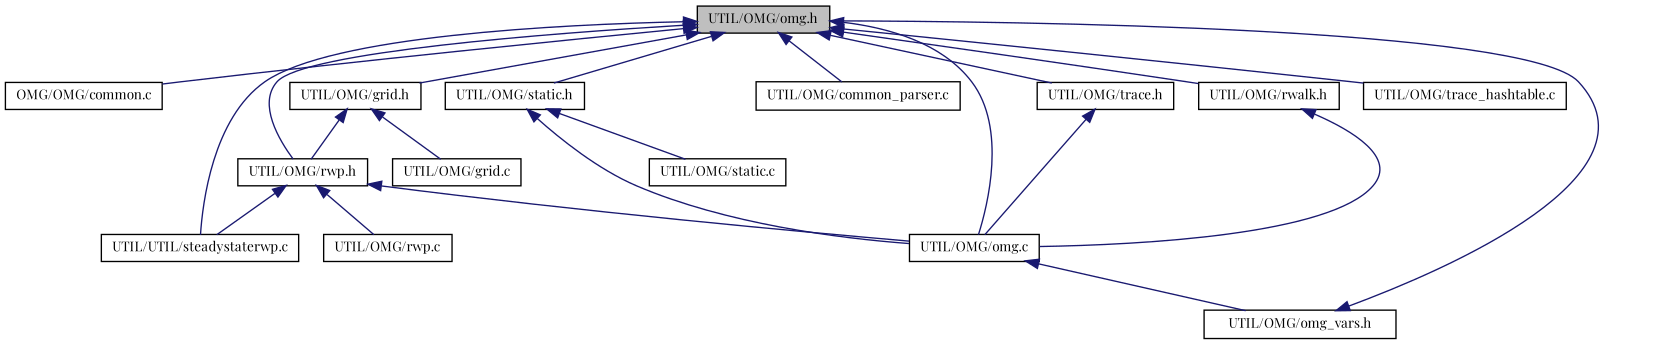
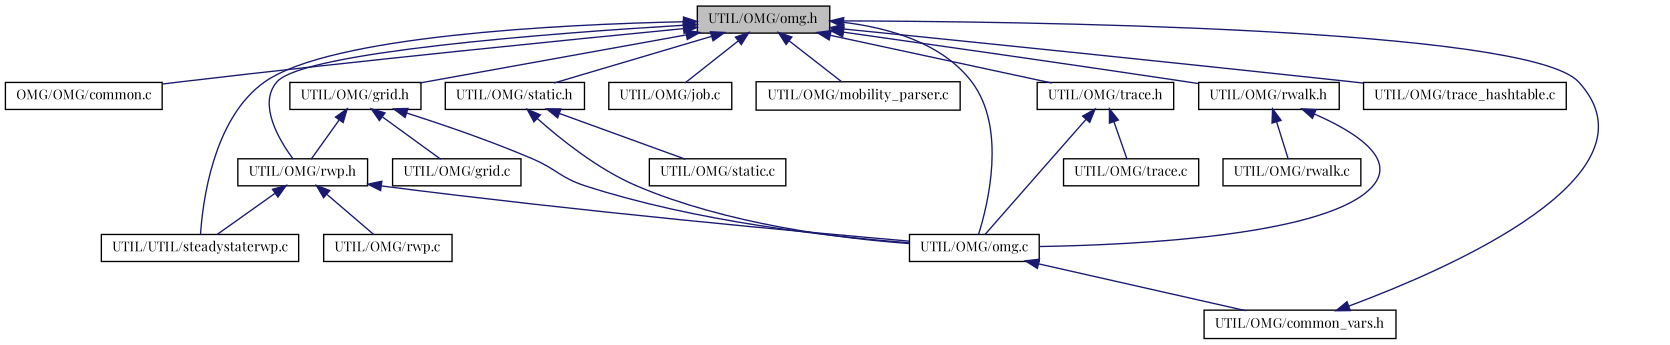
none -> (670, 96)
(858, 96) -> (858, 96)
none -> (1131, 172)
none -> (1292, 172)
none -> (651, 204)
(1300, 324) -> (1300, 324)
